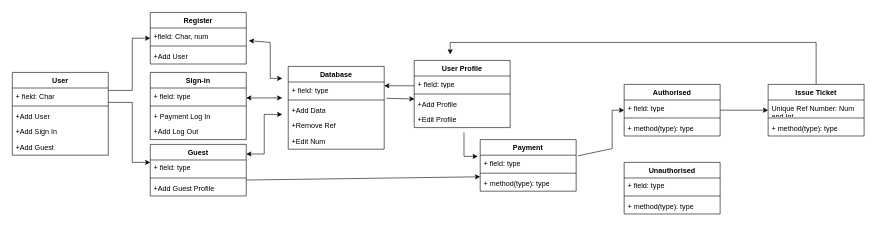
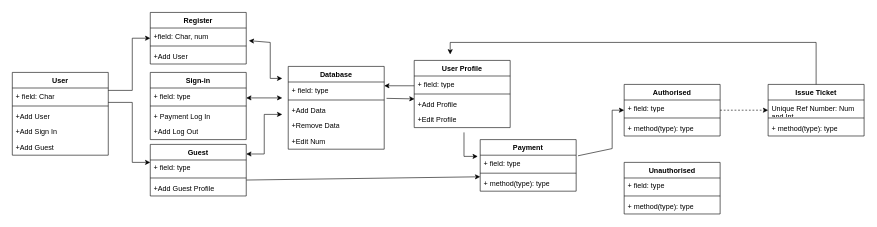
(743, 110) -> (743, 110)
(313, 126) -> (315, 126)
